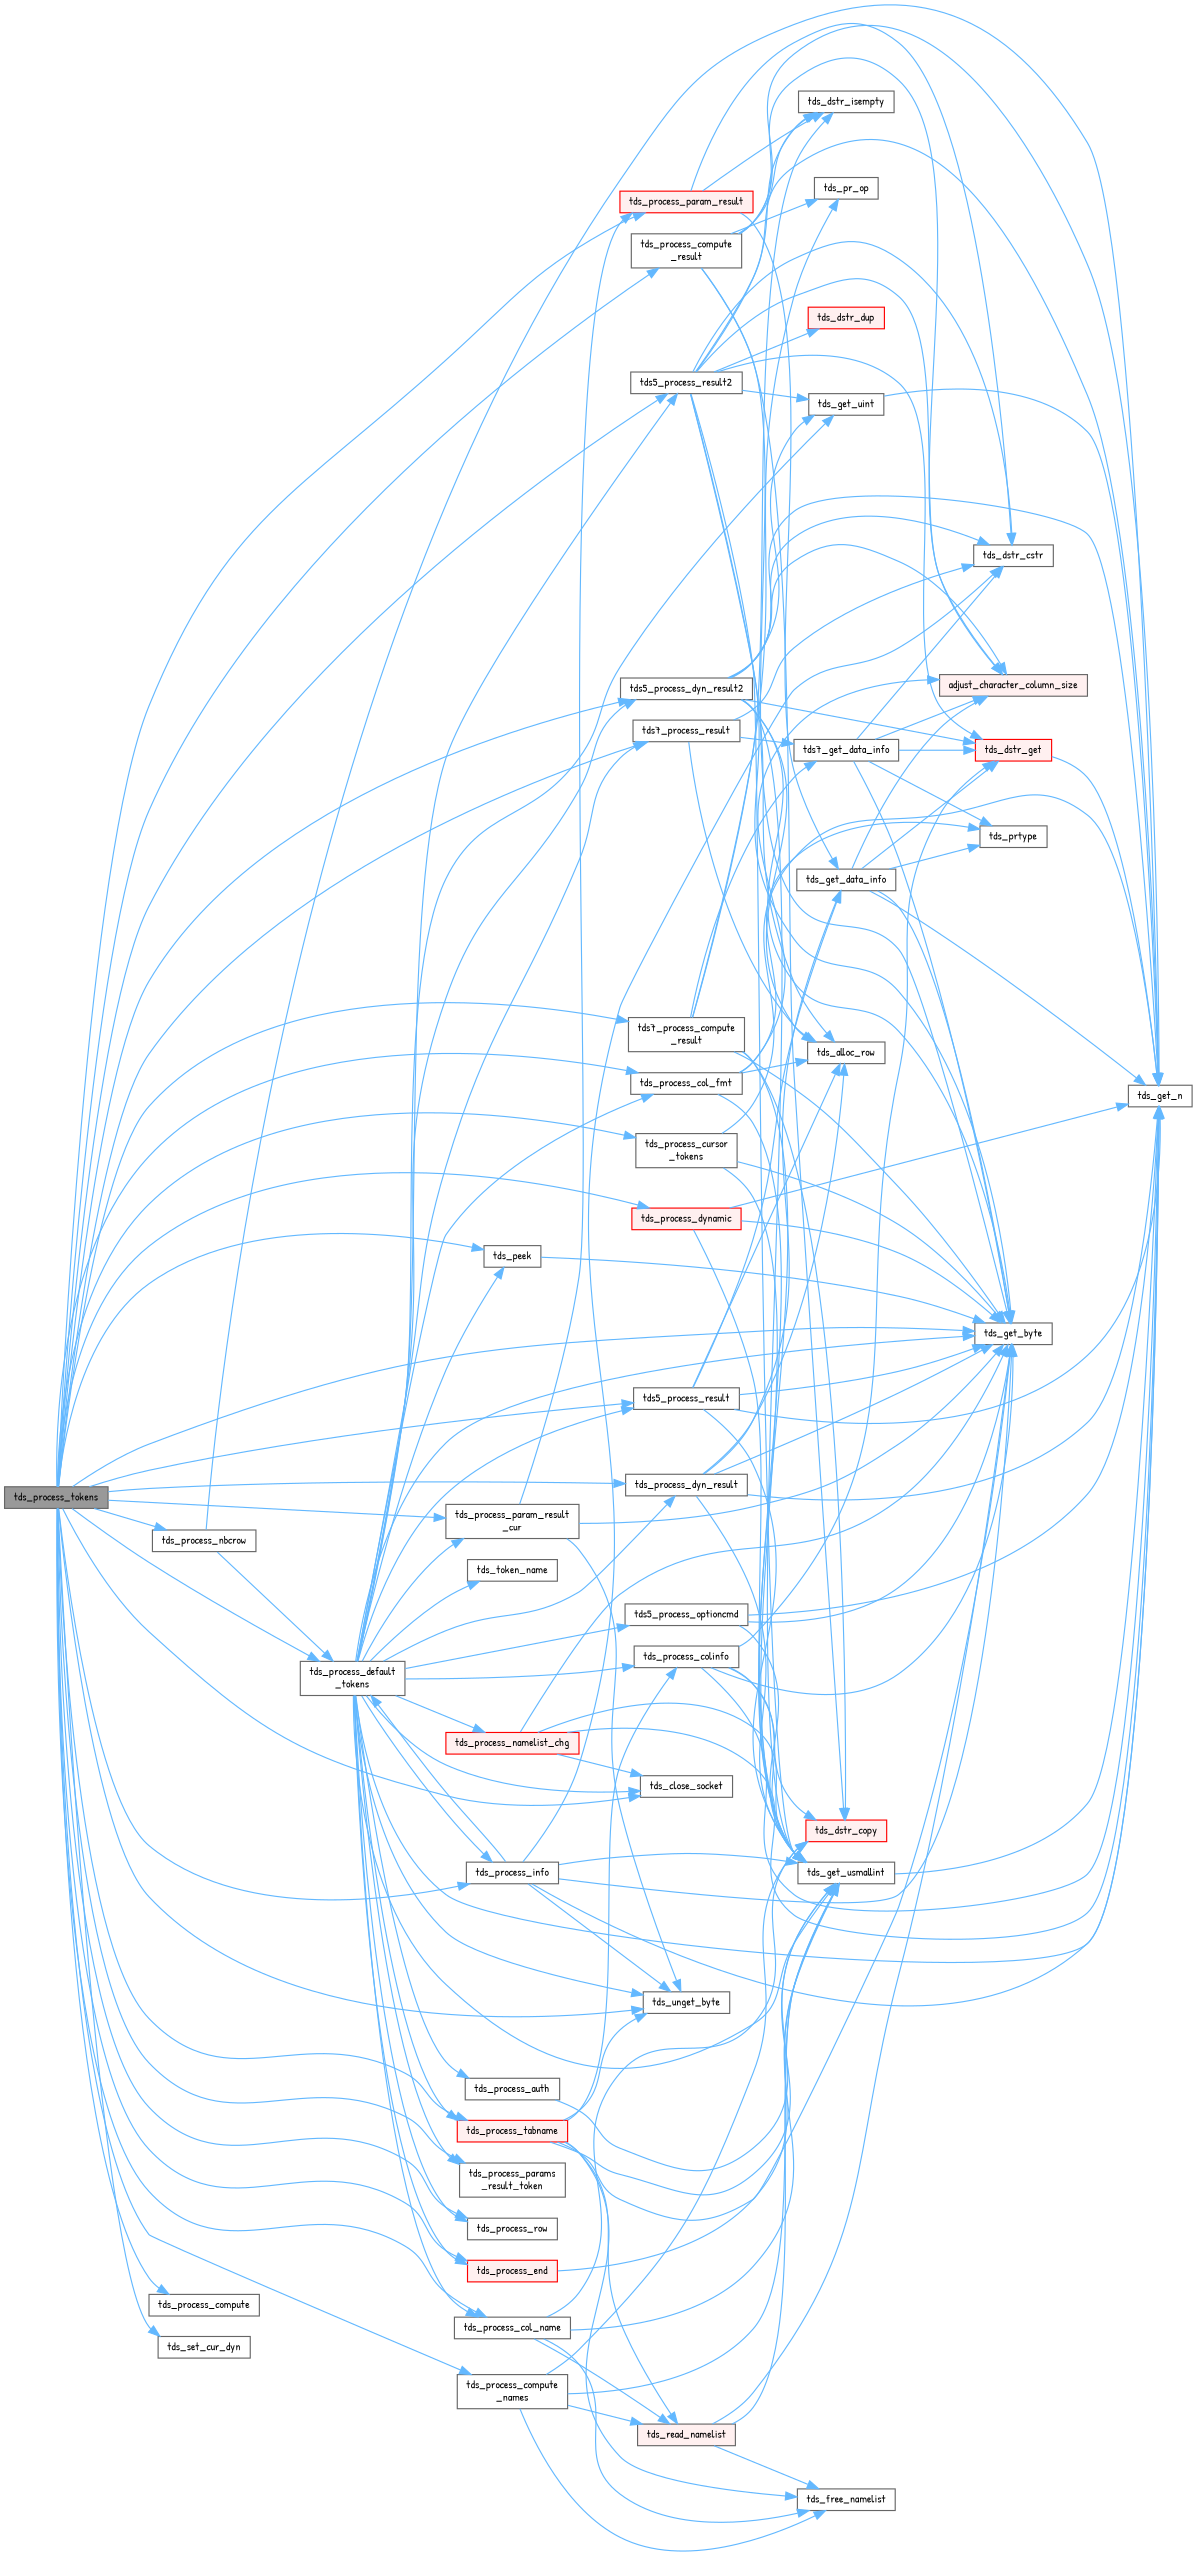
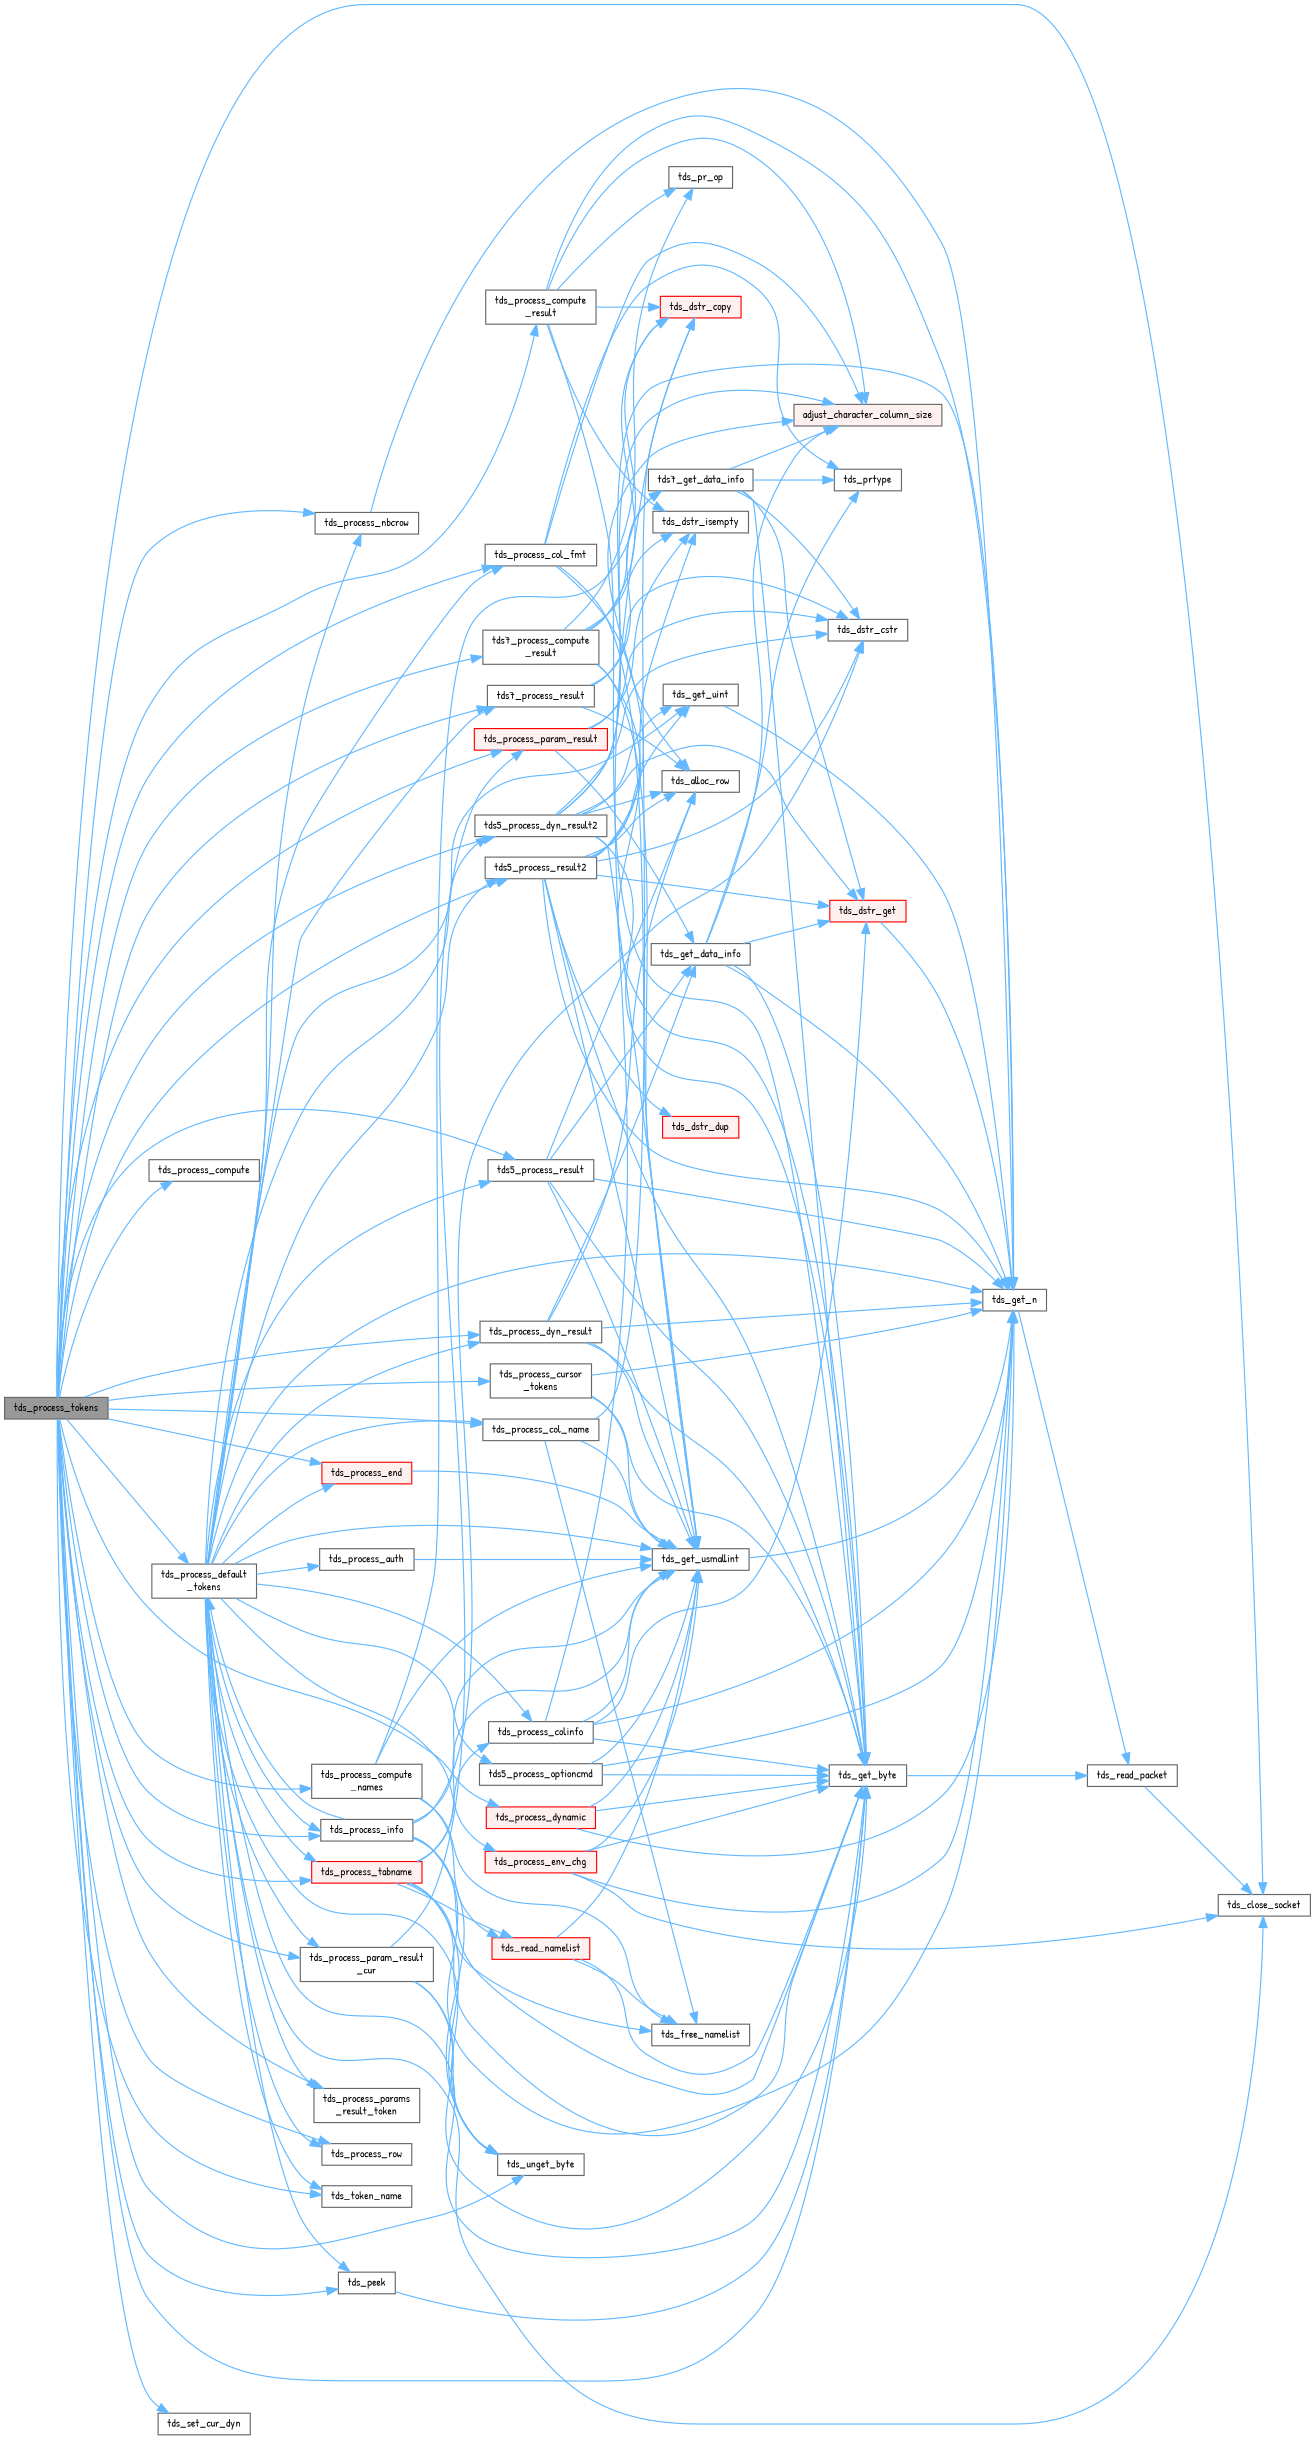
(271, 1603) -> (278, 870)
(512, 1743) -> (541, 1862)
none -> (1132, 1776)
none -> (129, 2084)
(598, 2376) -> none
(686, 2435) -> (541, 1949)
